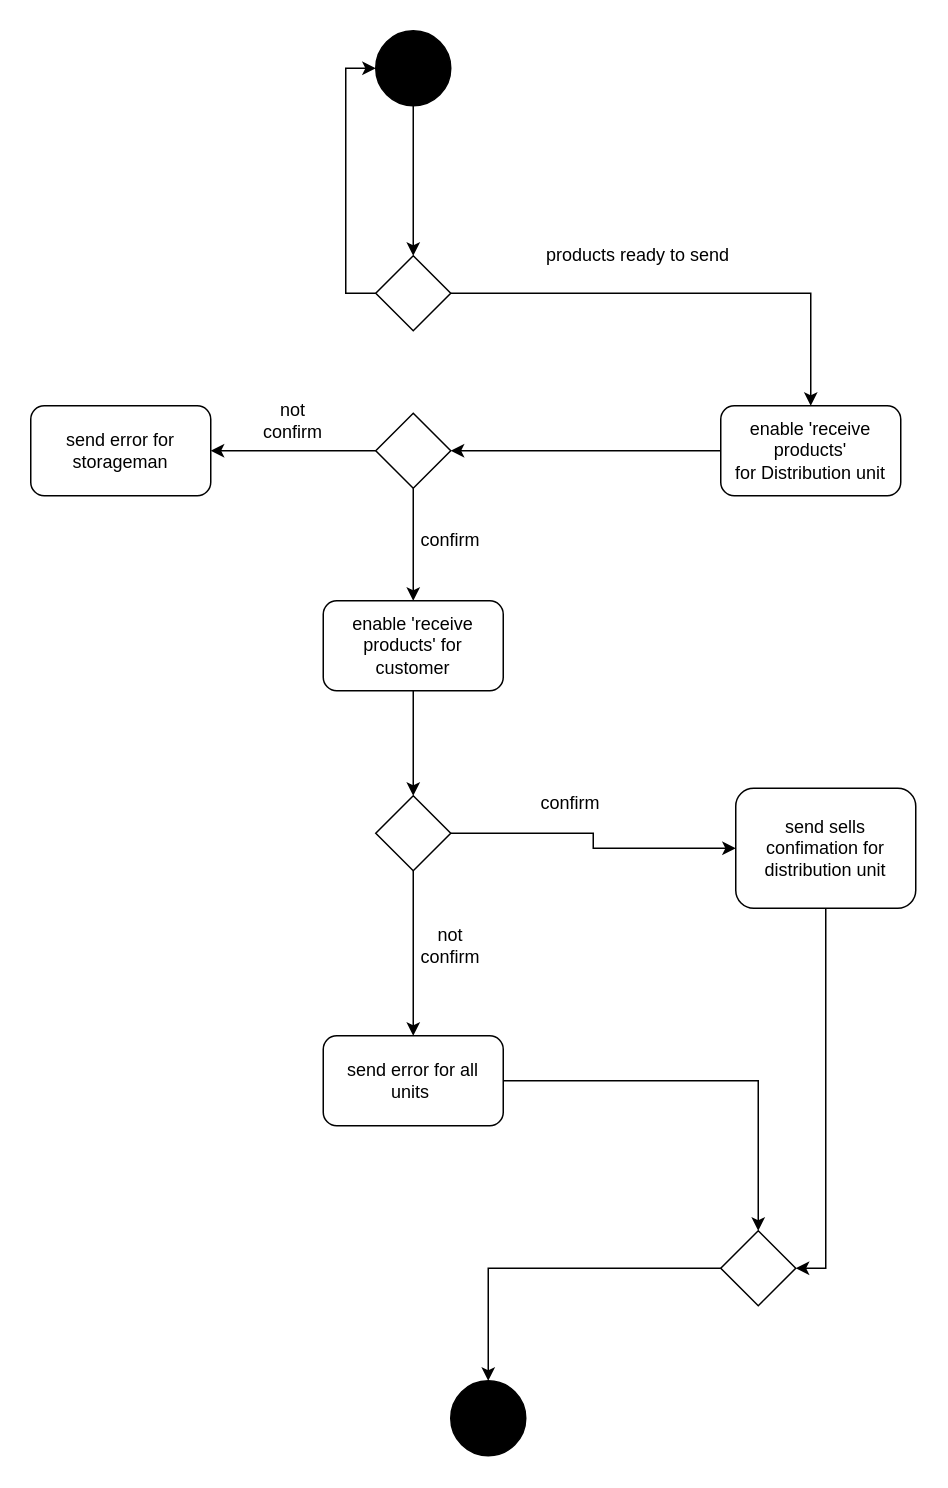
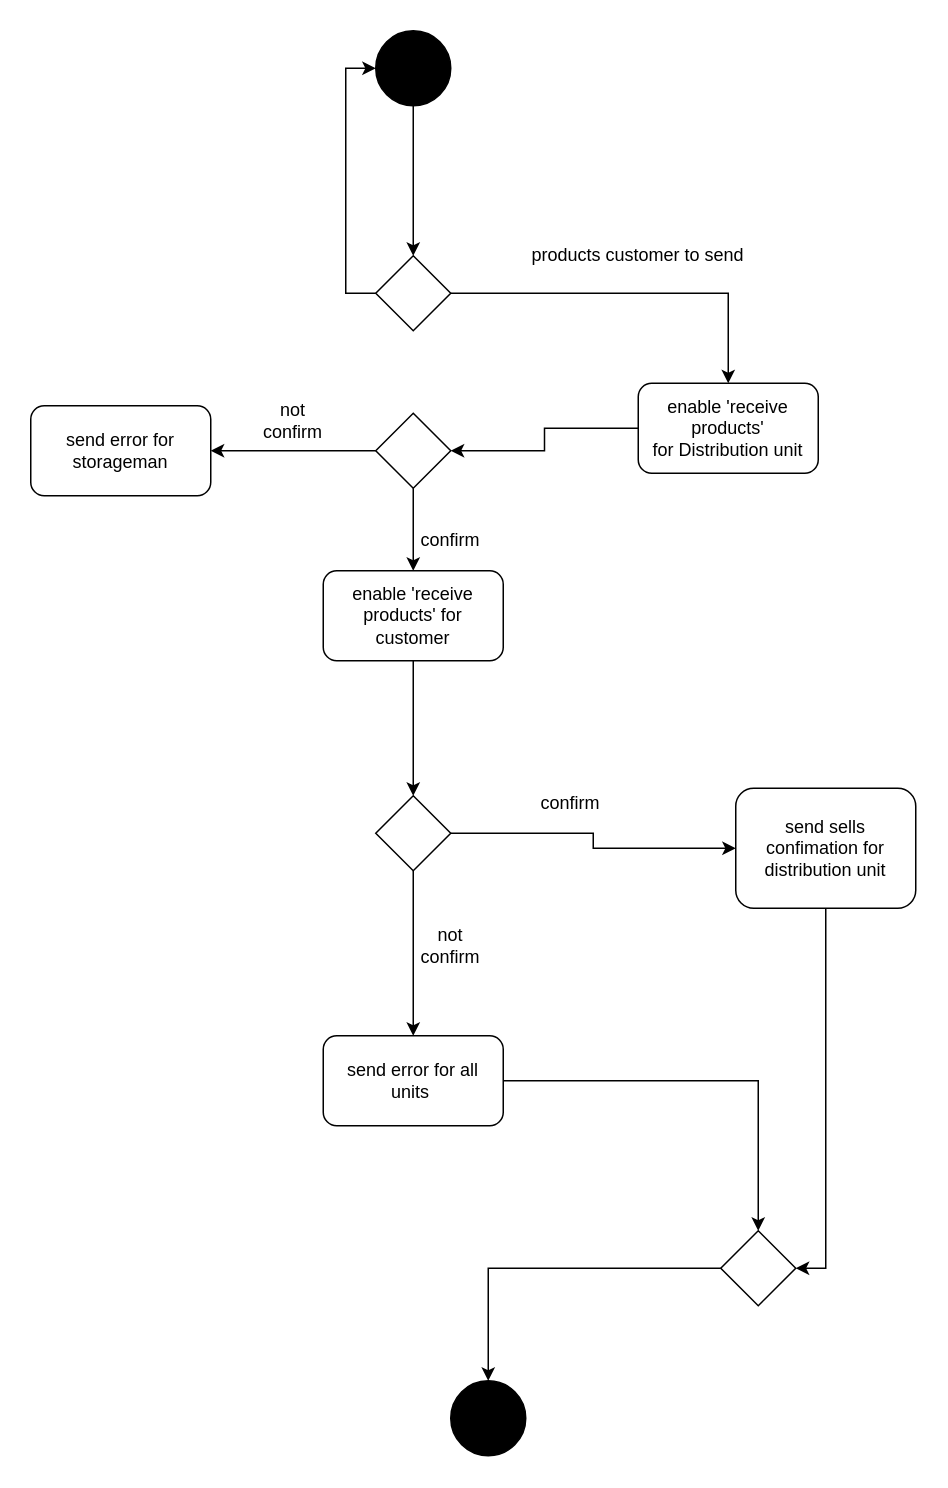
(638, 256) -> (638, 256)
(811, 451) -> (728, 428)
(413, 646) -> (413, 616)
